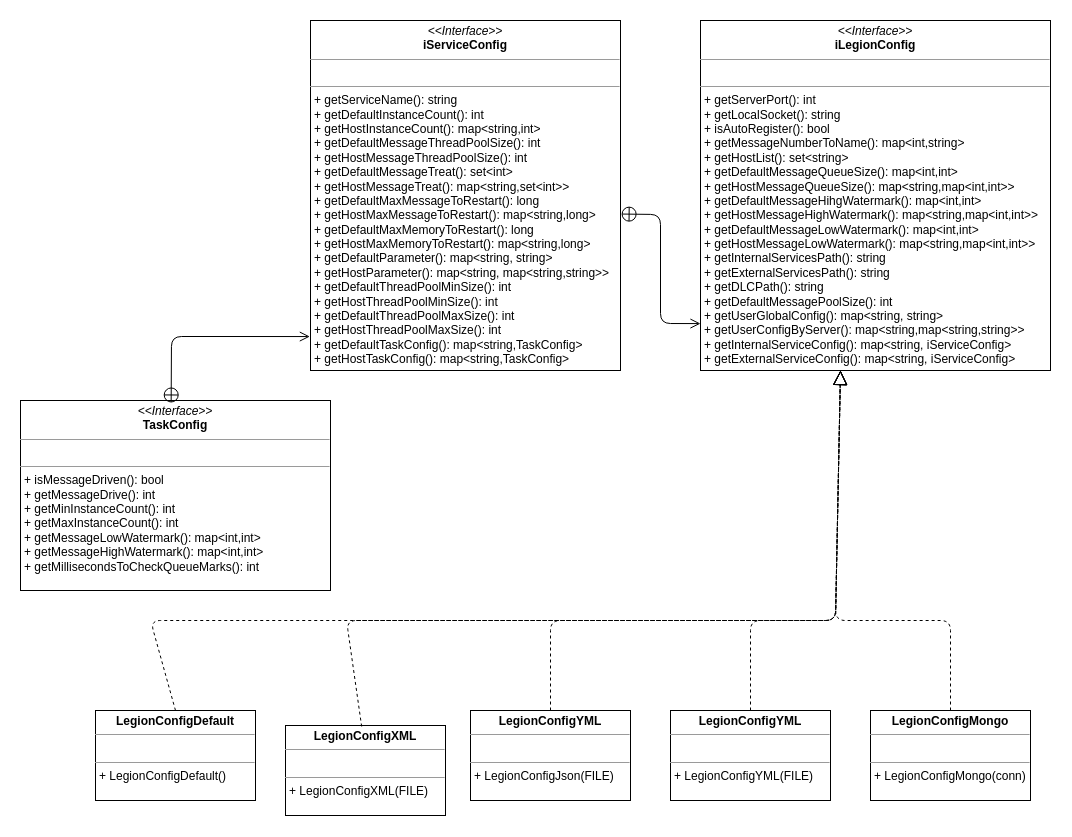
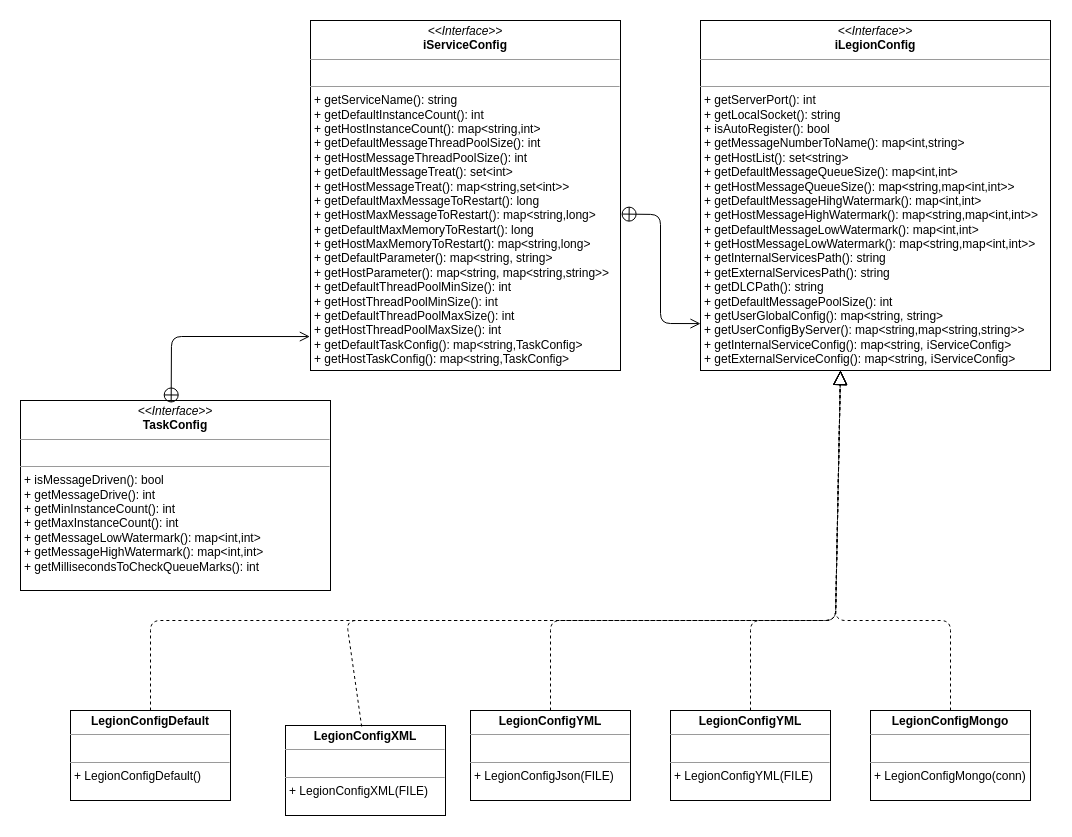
(176, 756) -> (151, 756)
